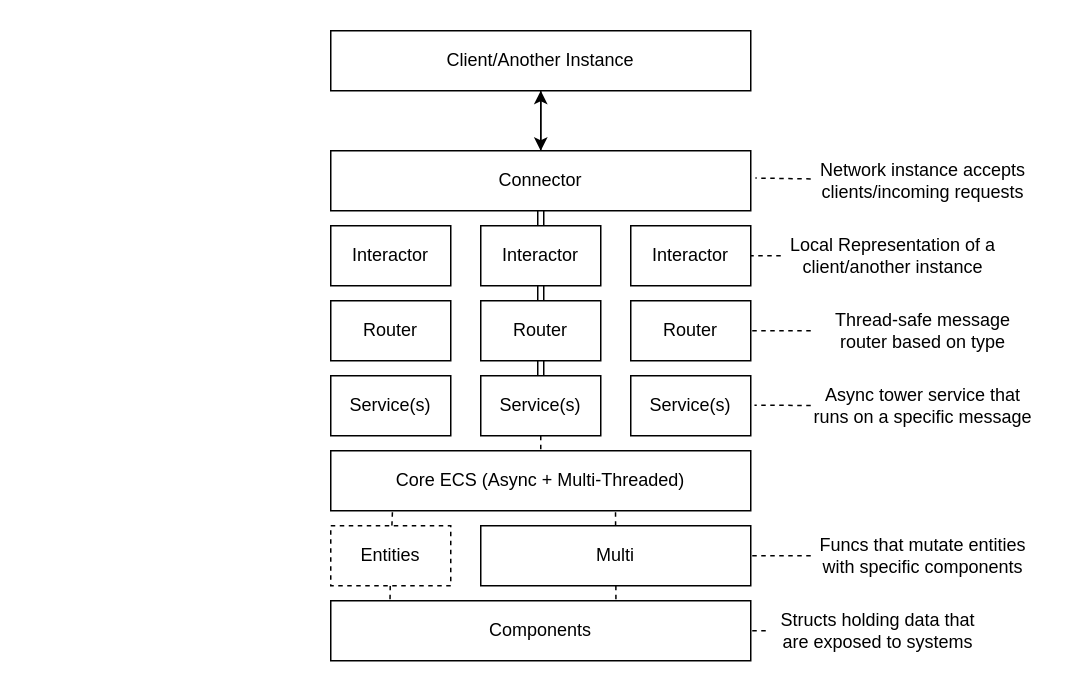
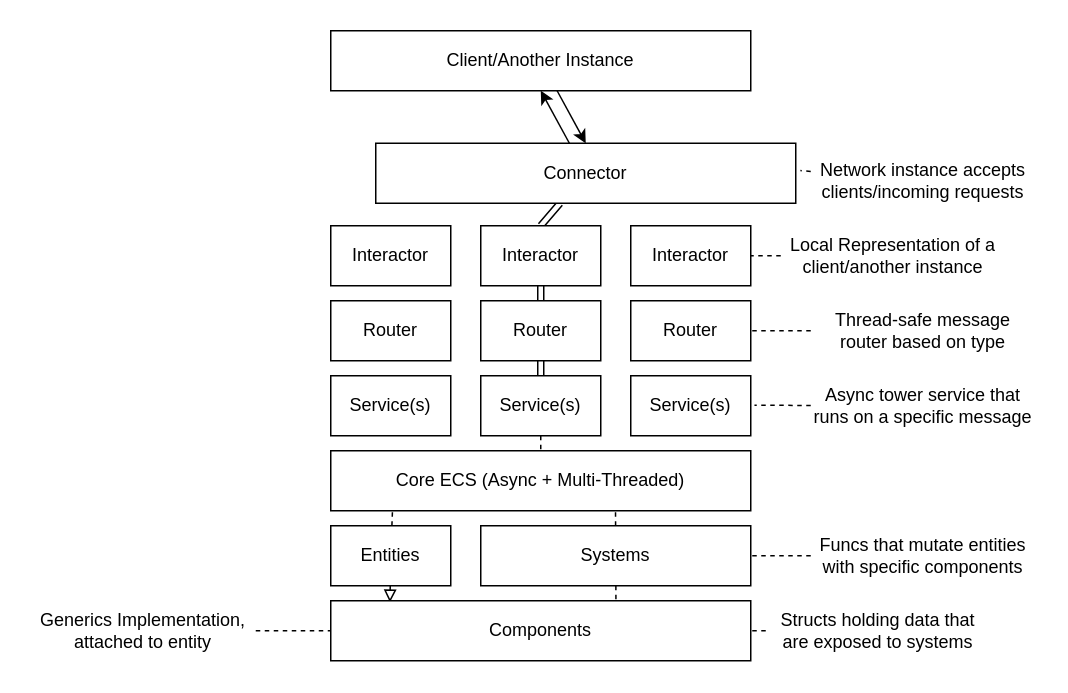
(541, 181) -> (586, 173)
(391, 556) -> (391, 556)
(616, 556) -> (616, 556)
(390, 593) -> (390, 588)
none -> (143, 631)
none -> (293, 631)
